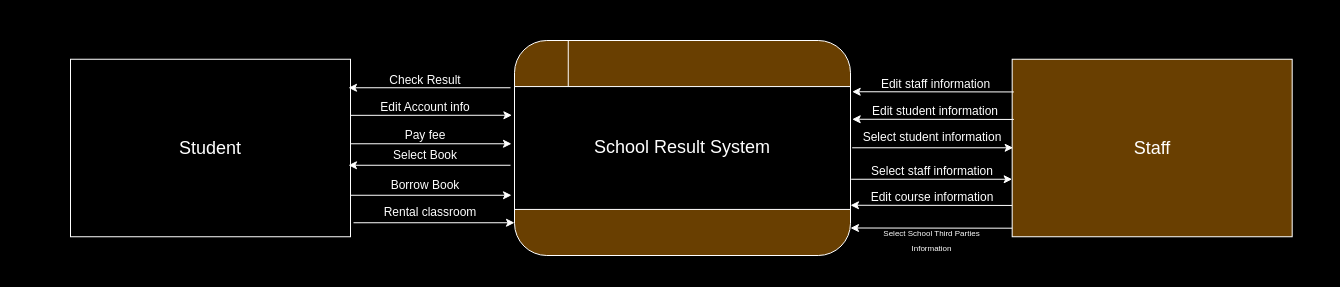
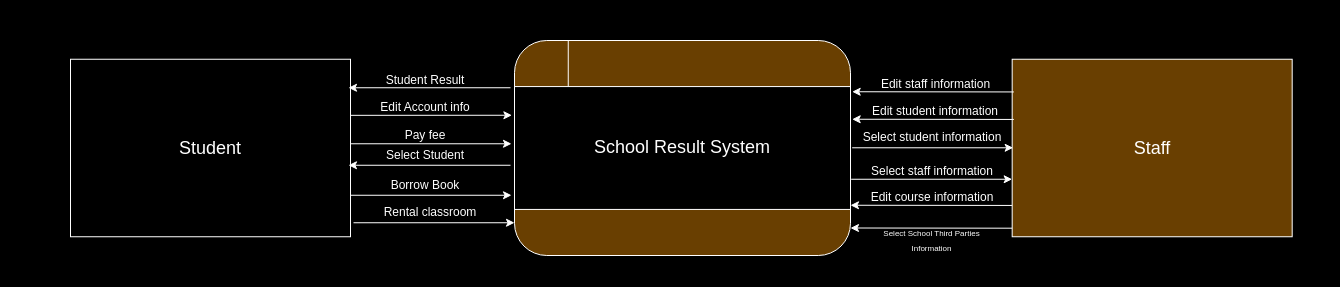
(426, 81) -> (426, 81)
(426, 156) -> (426, 156)
